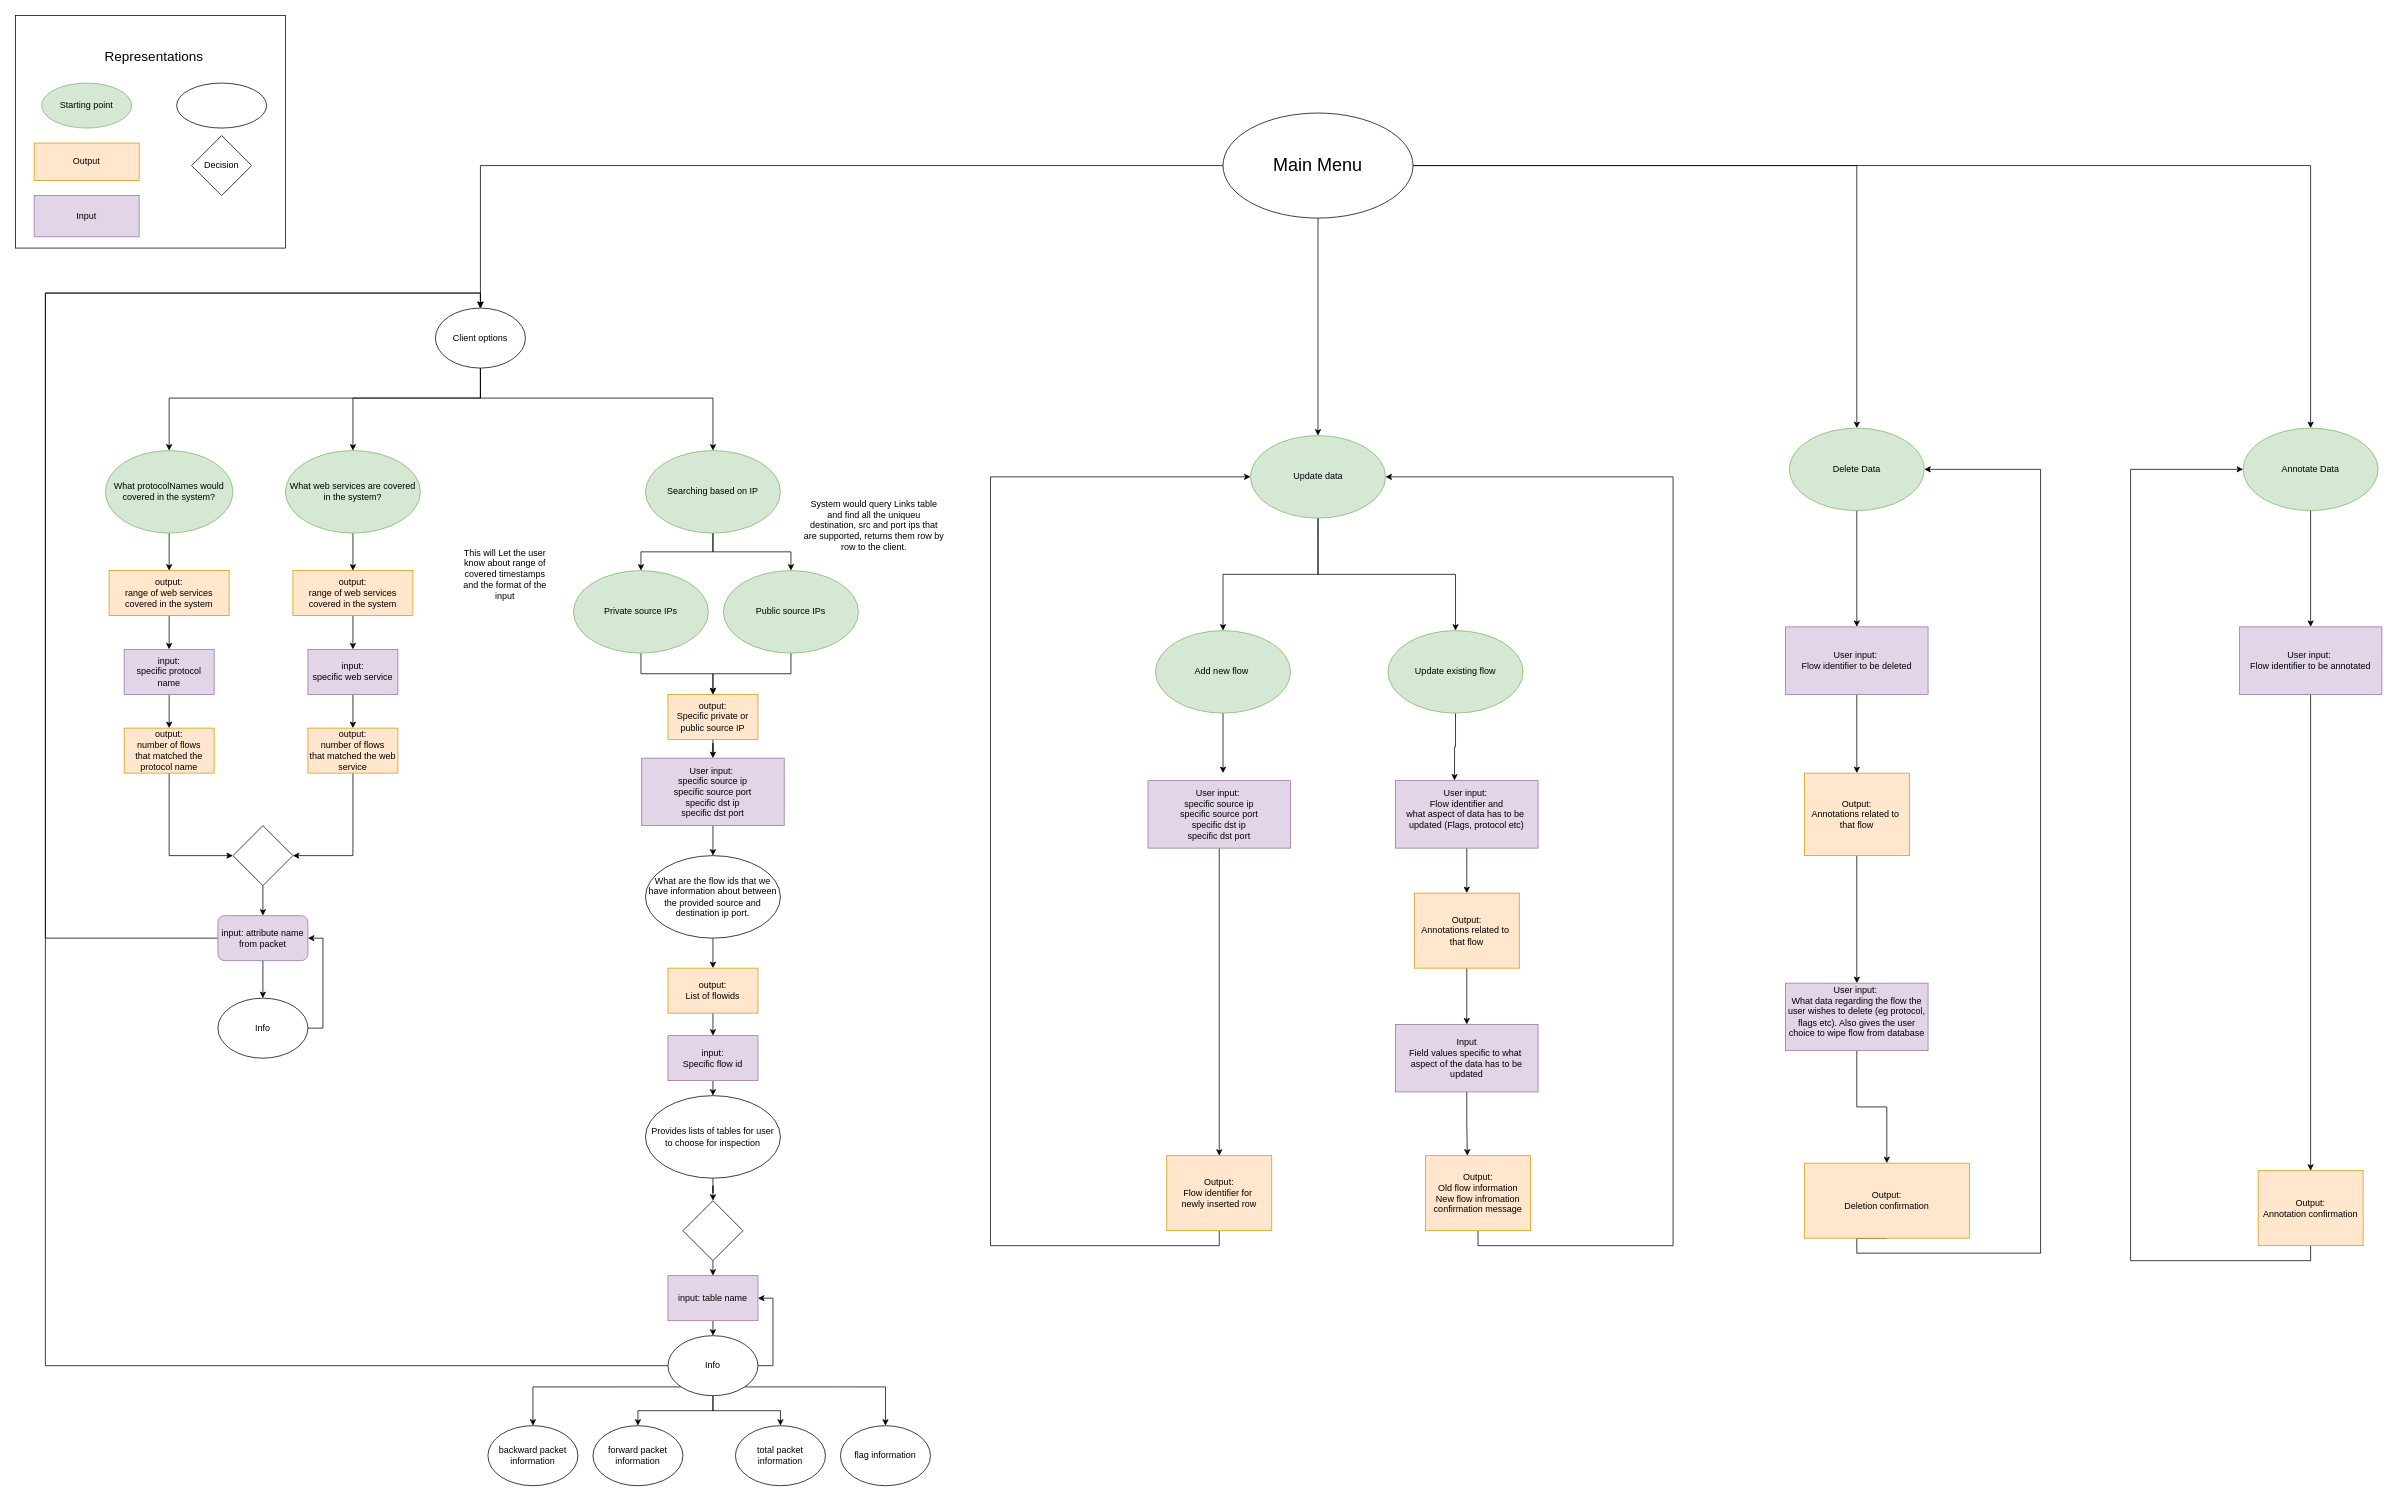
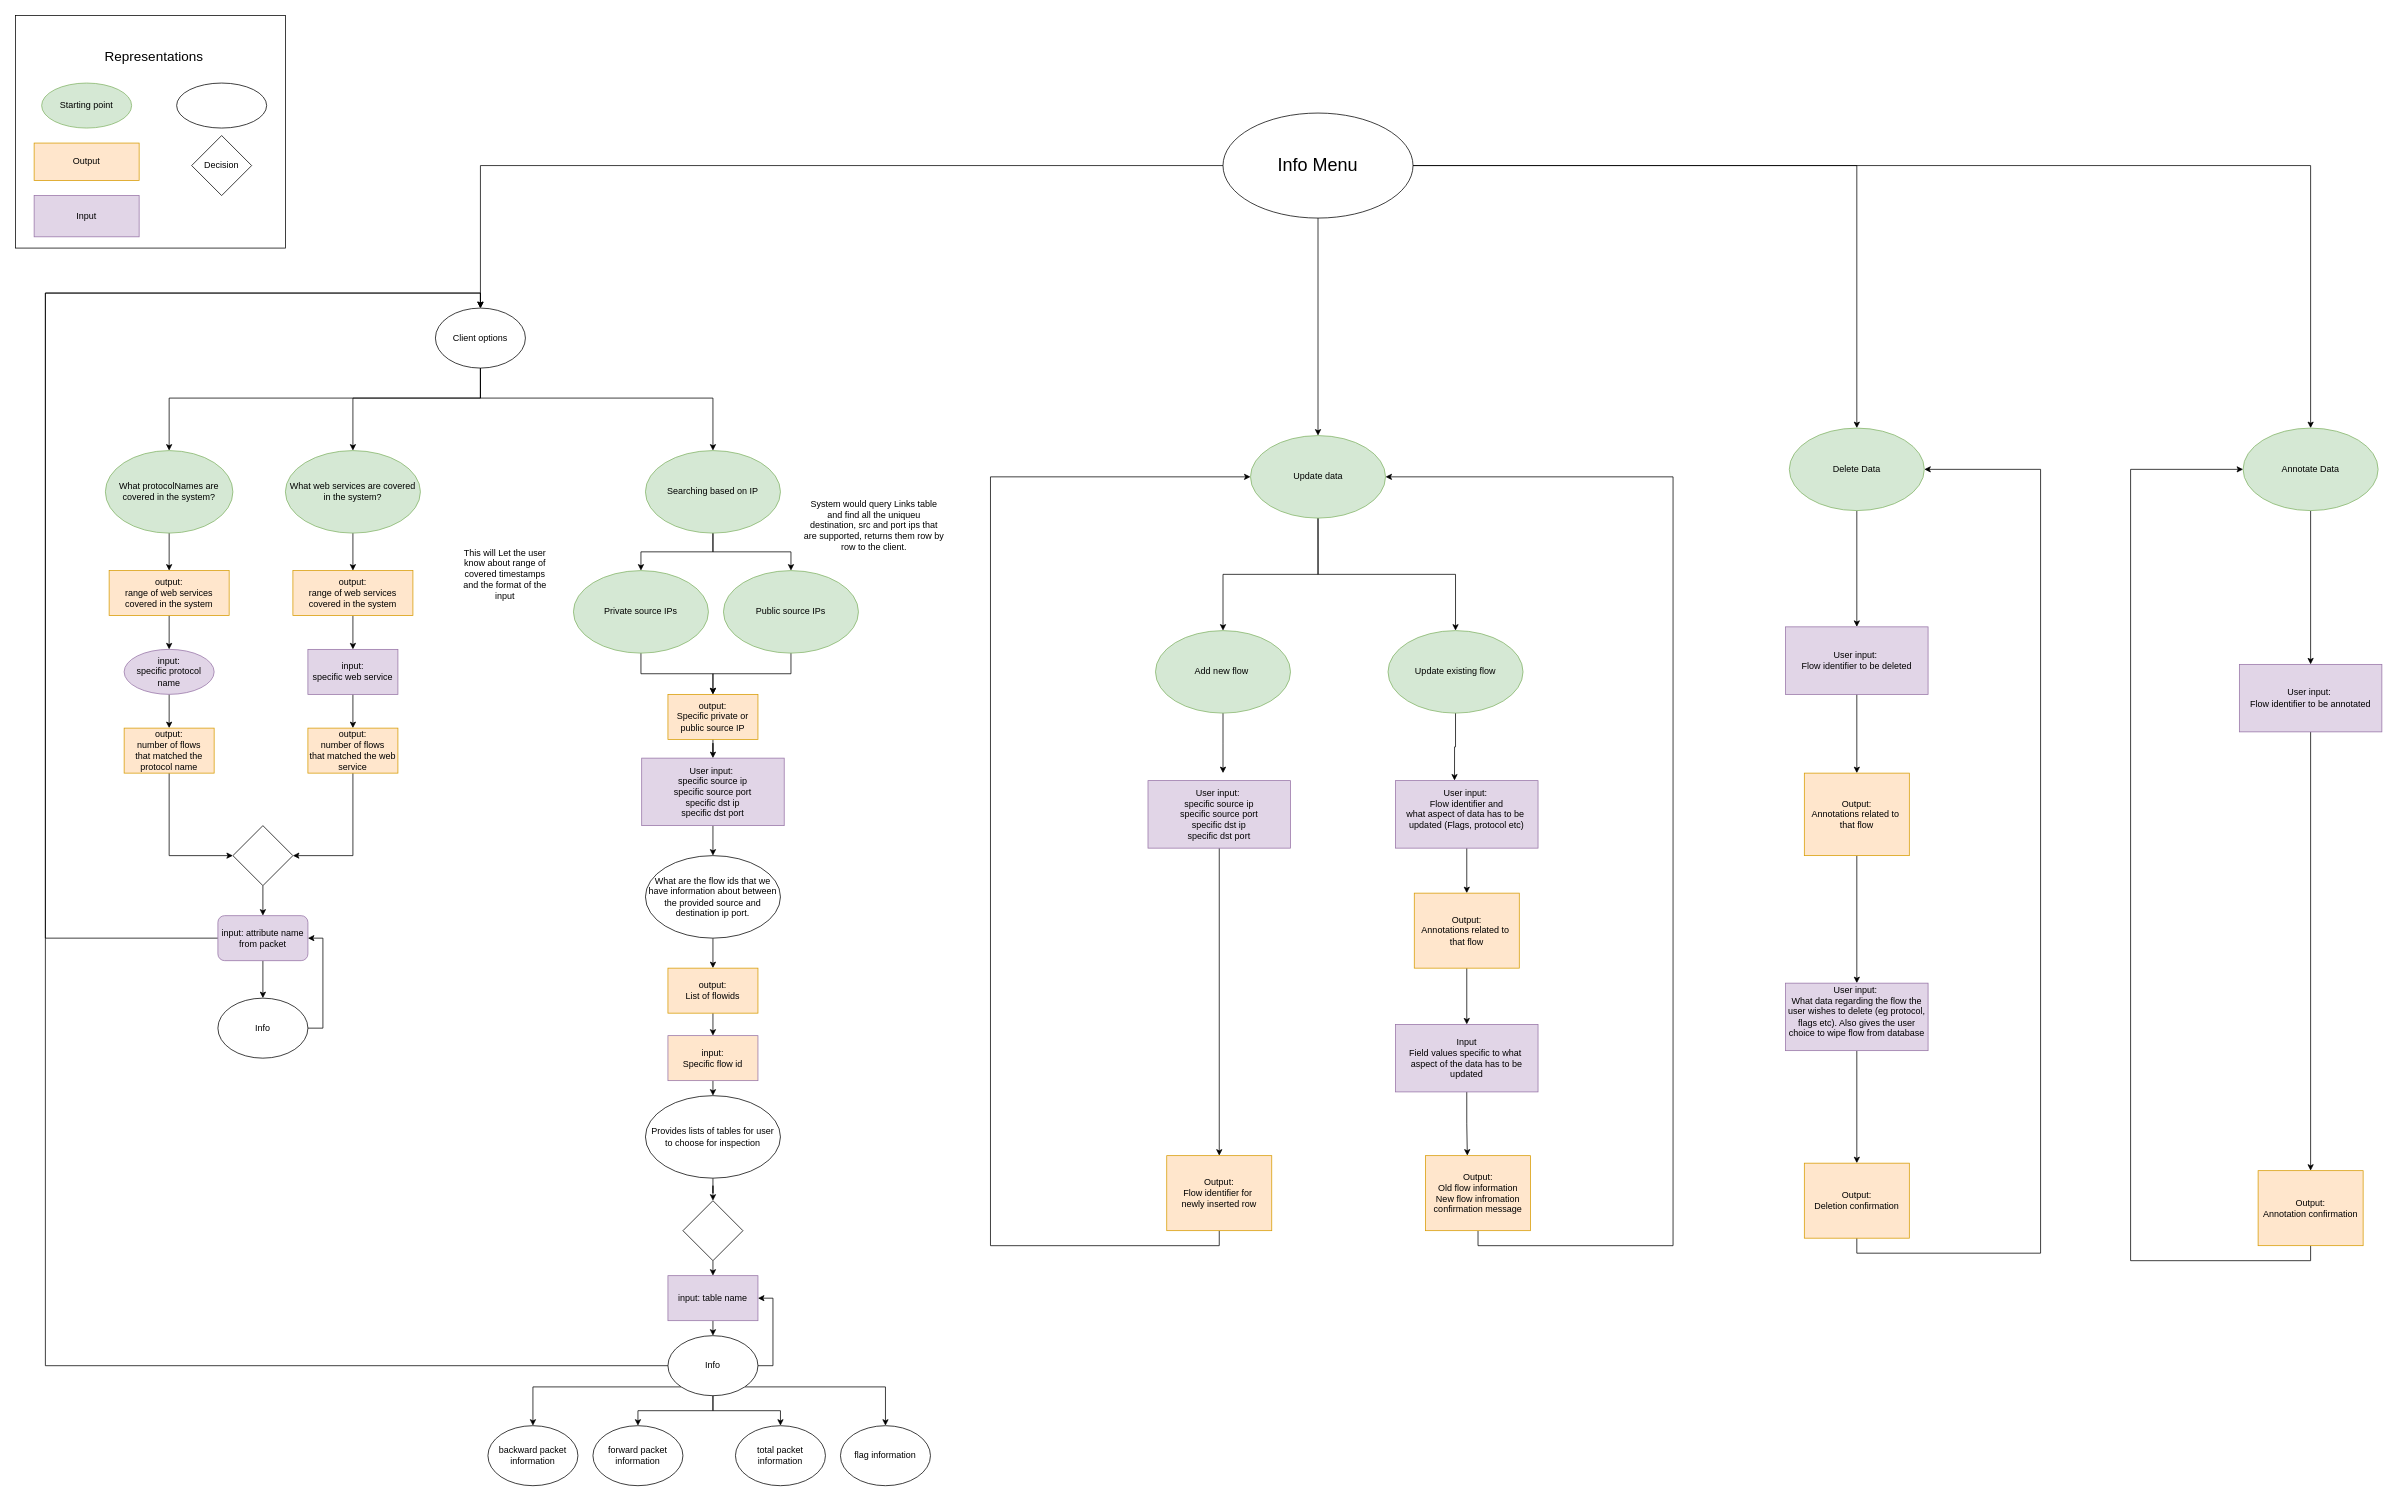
(1318, 165) -> (1318, 165)
(169, 492) -> (169, 492)
(2310, 660) -> (2310, 698)
(169, 672) -> (169, 672)
(713, 1058) -> (713, 1058)
(1887, 1200) -> (1857, 1200)
